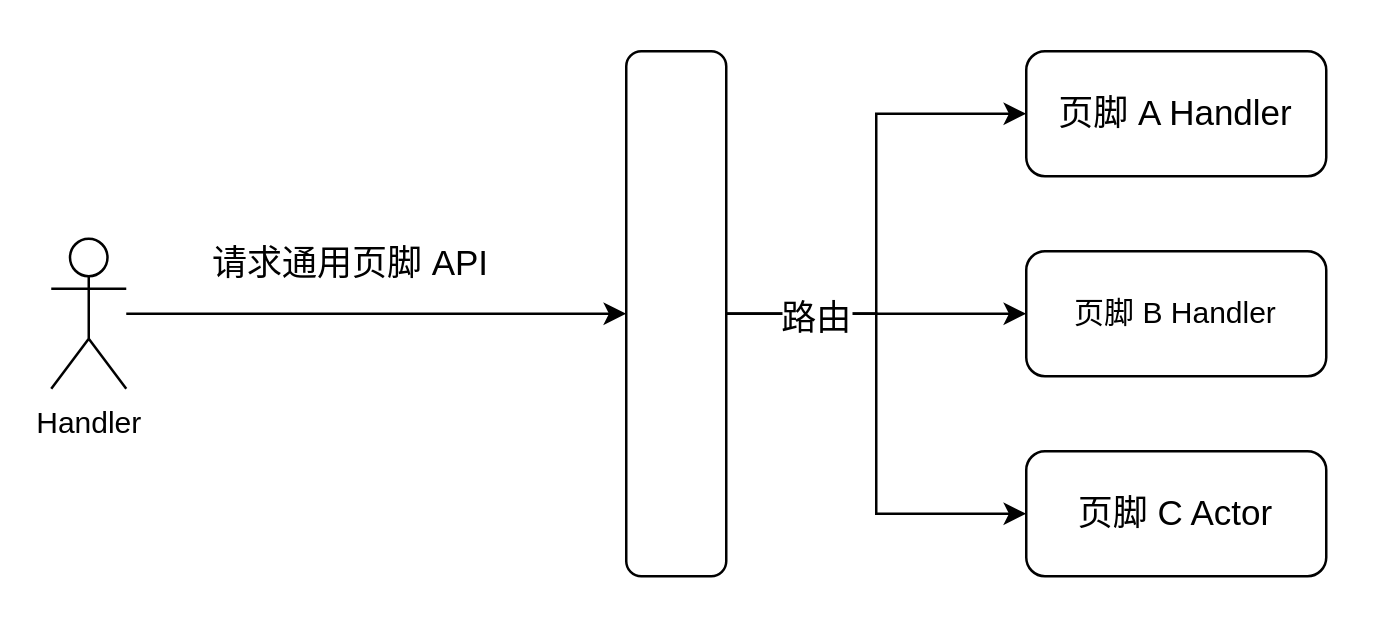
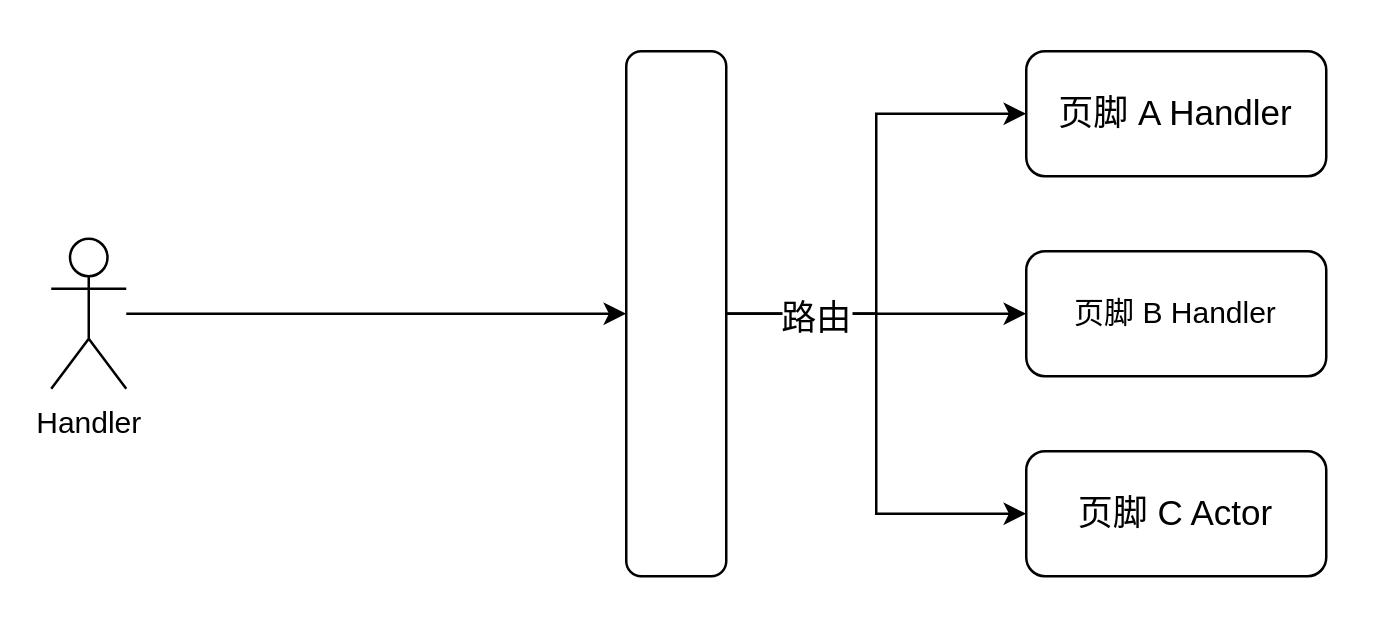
(351, 264) -> none
